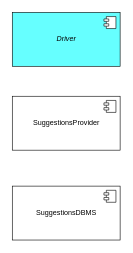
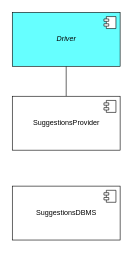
none -> (66, 81)
